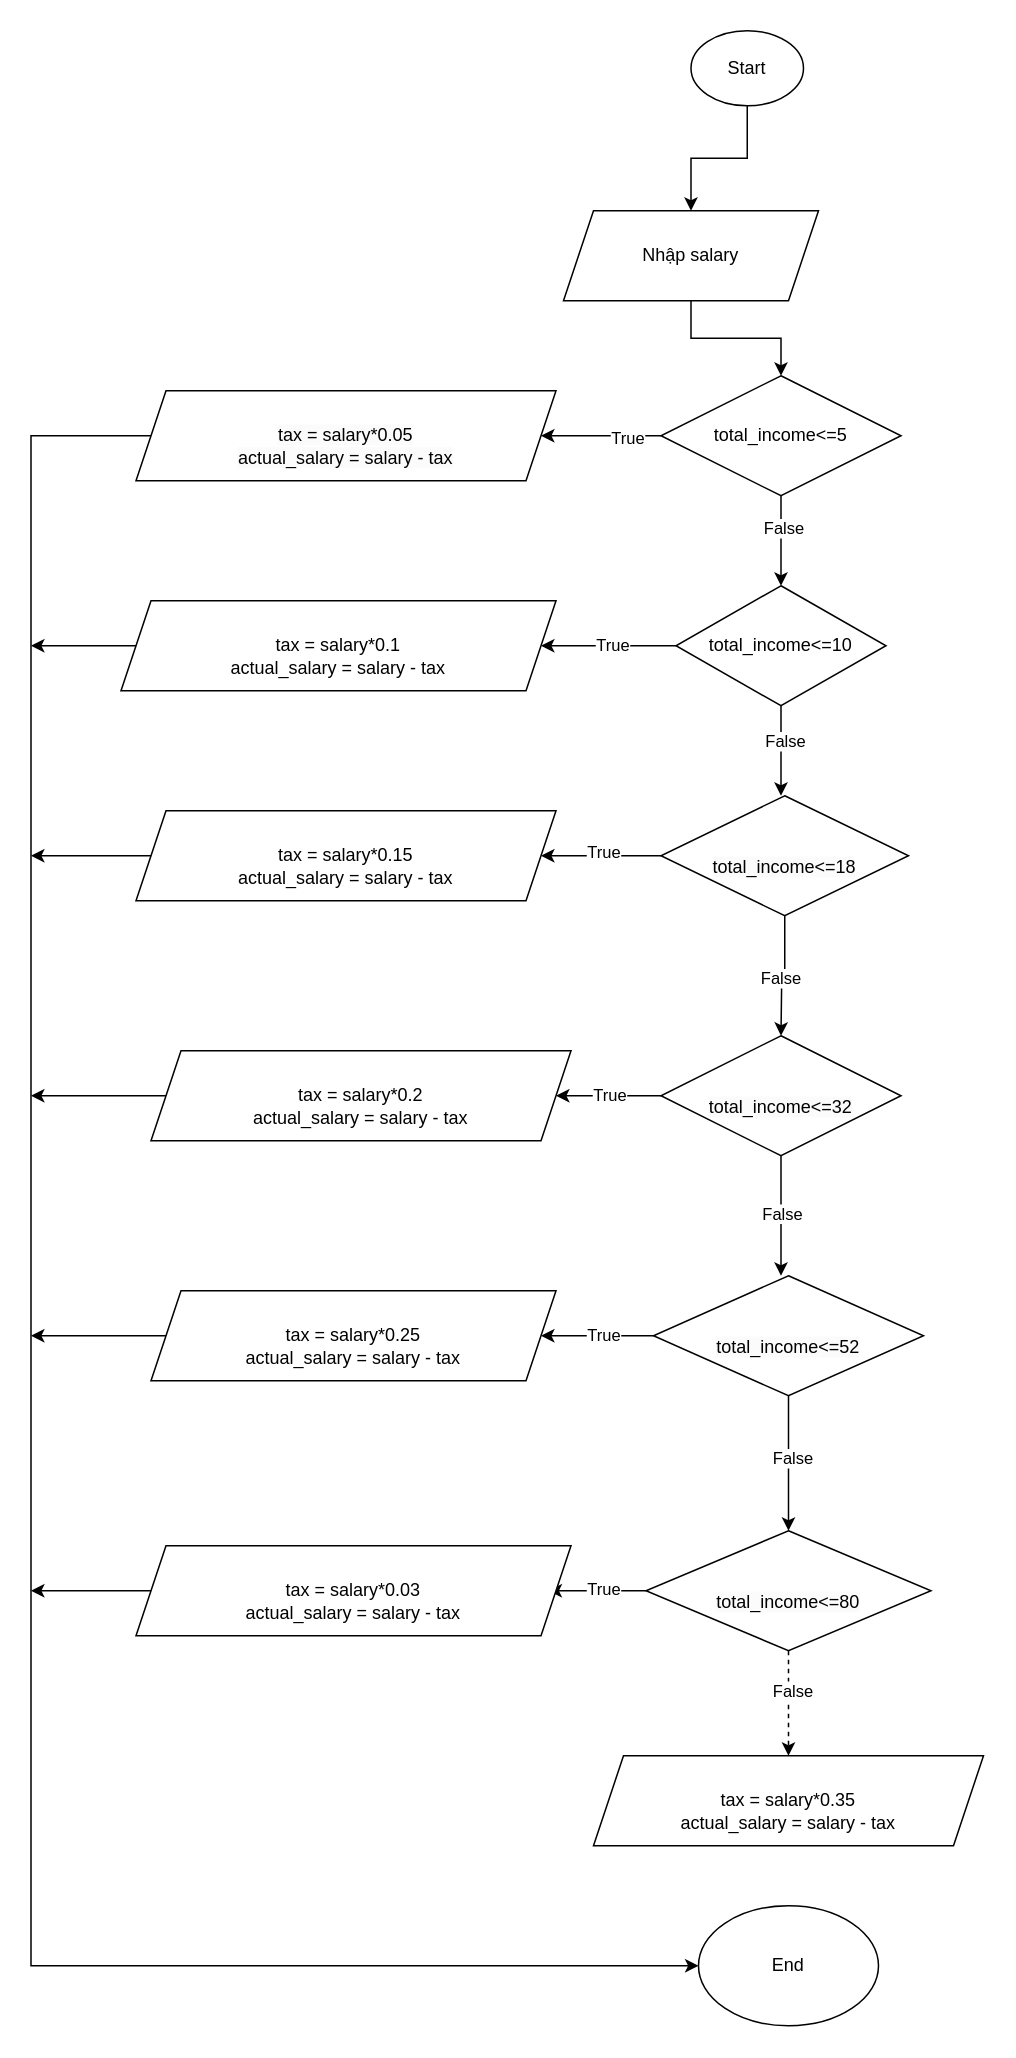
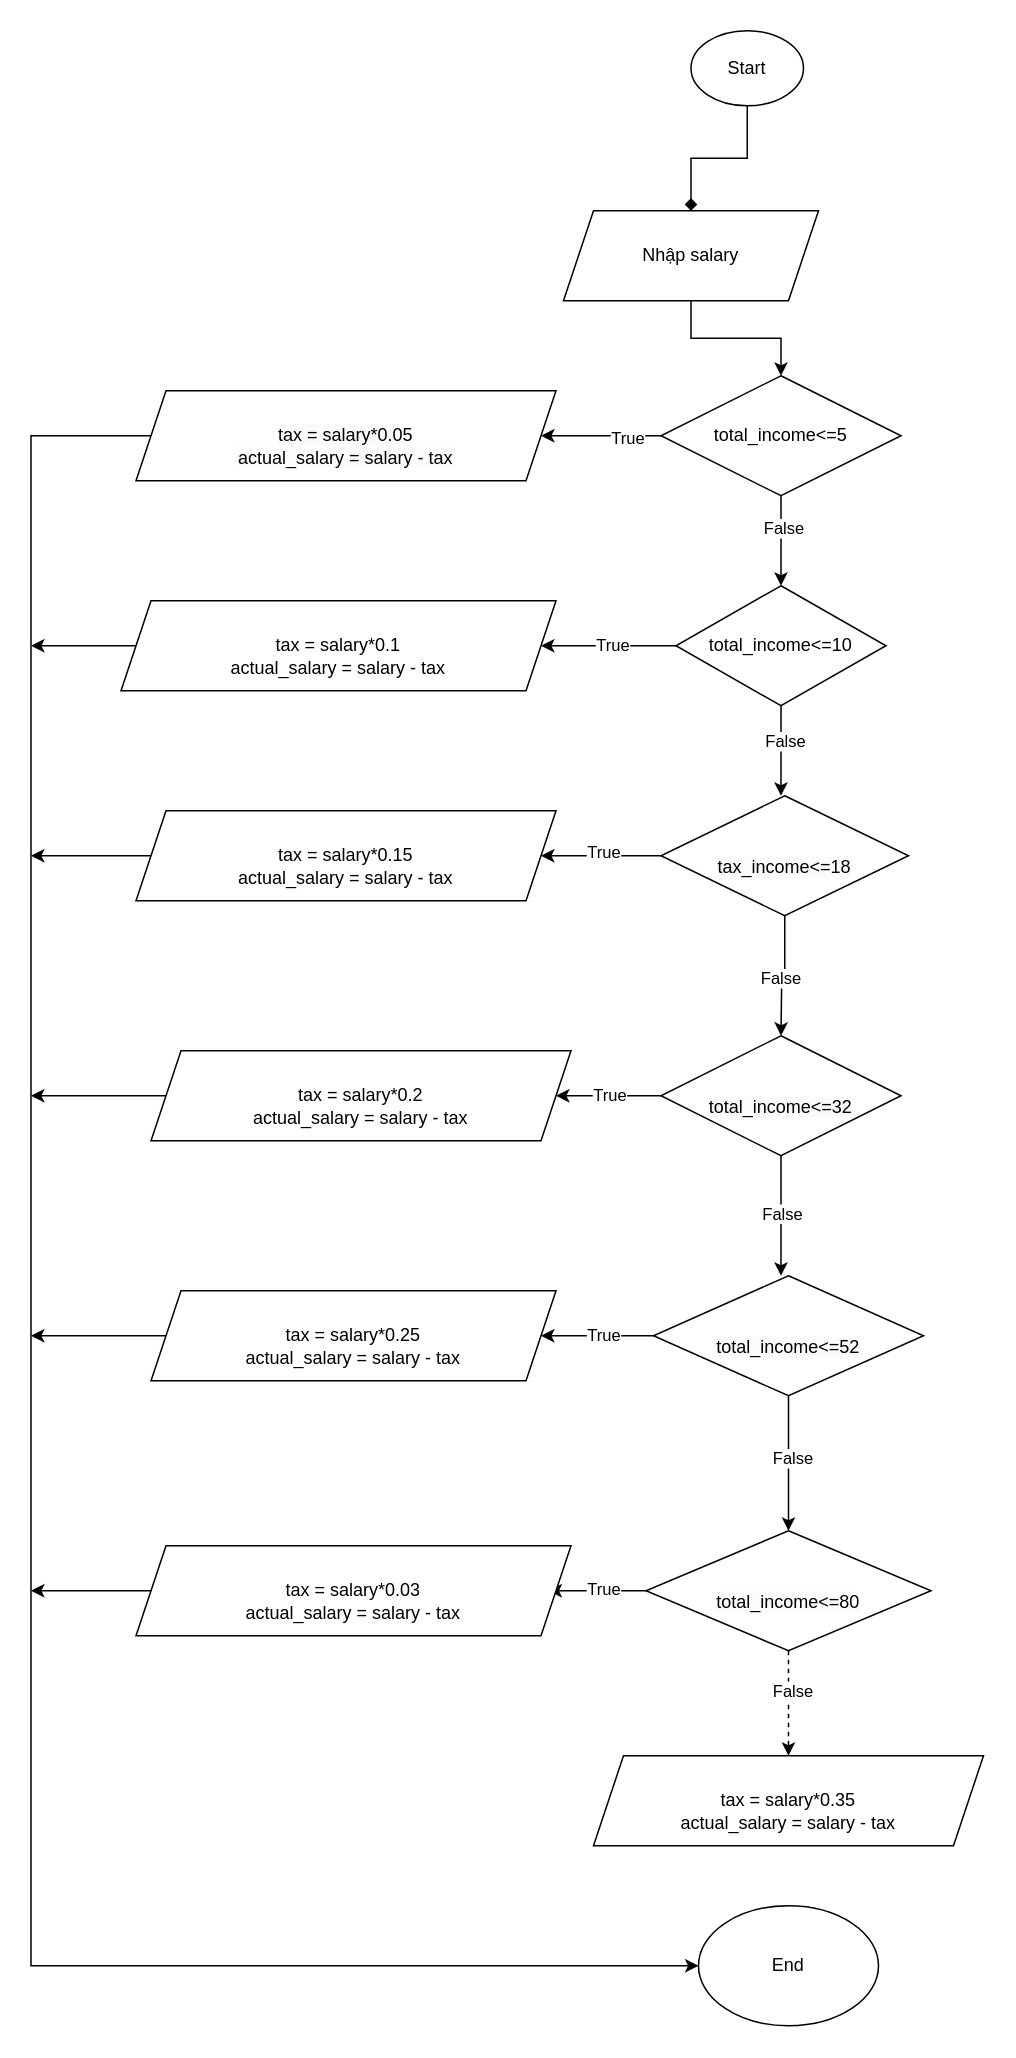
(691, 199) -> (691, 198)
(785, 856) -> (785, 856)
